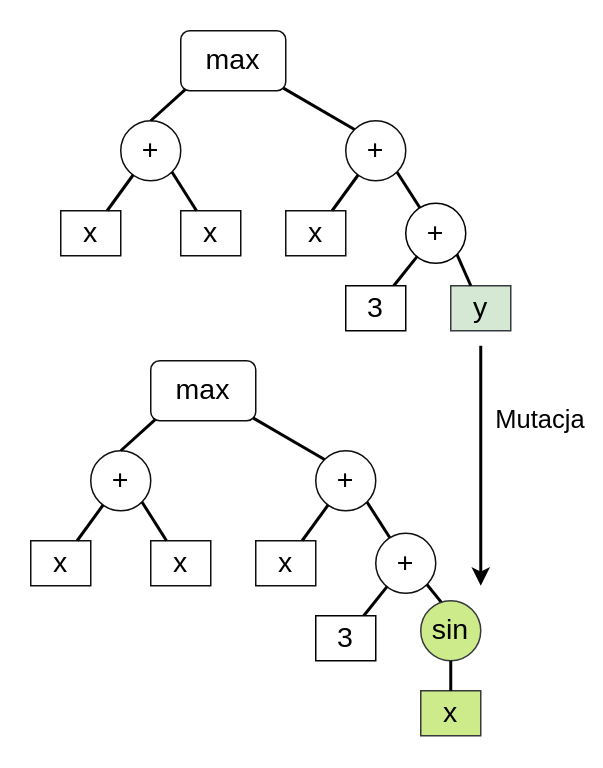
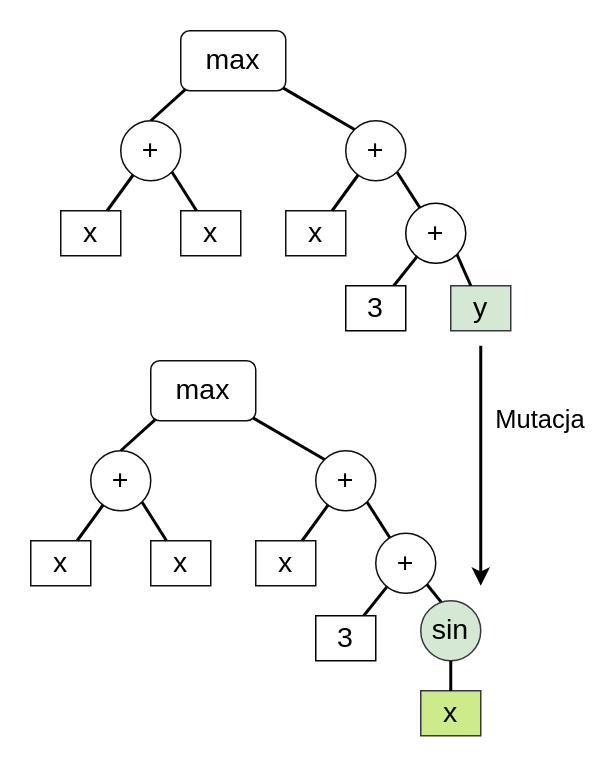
(451, 631) -> (451, 631)
